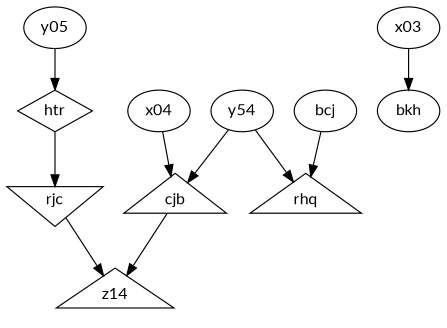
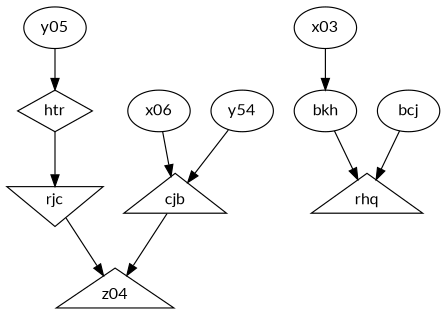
(159, 111) -> (159, 111)
(271, 151) -> (344, 150)
(115, 295) -> (115, 295)
